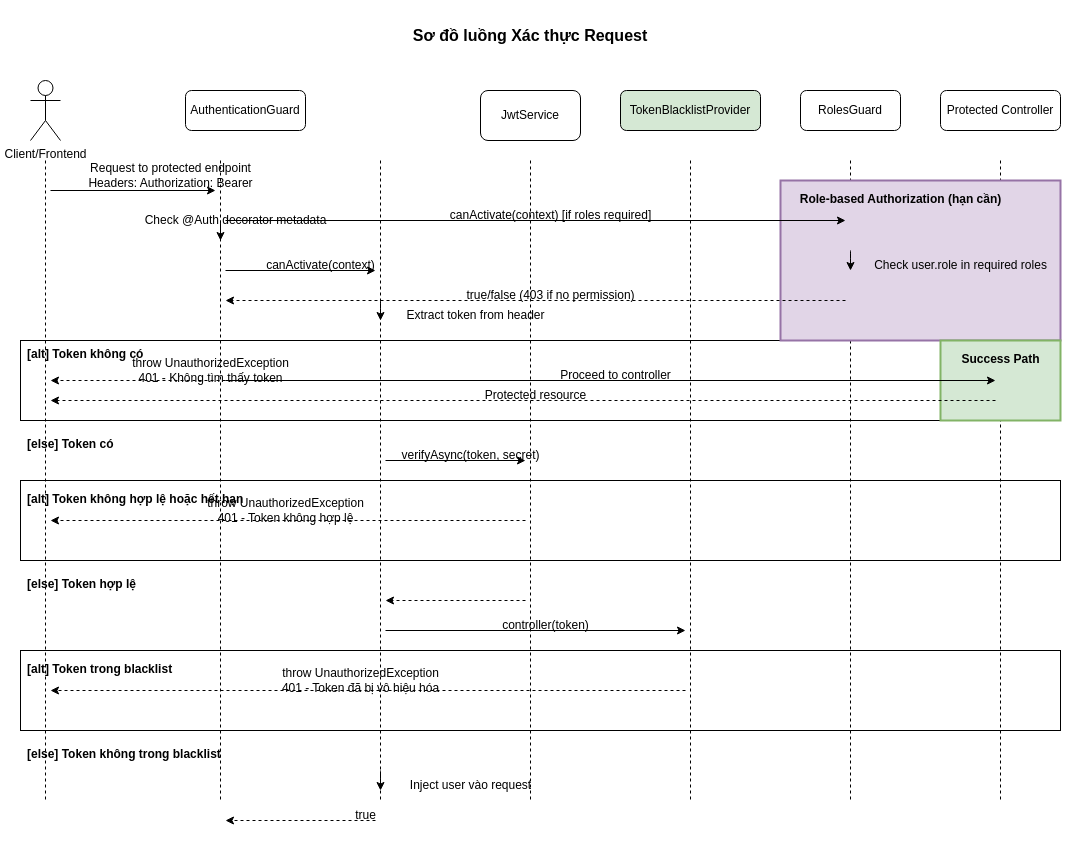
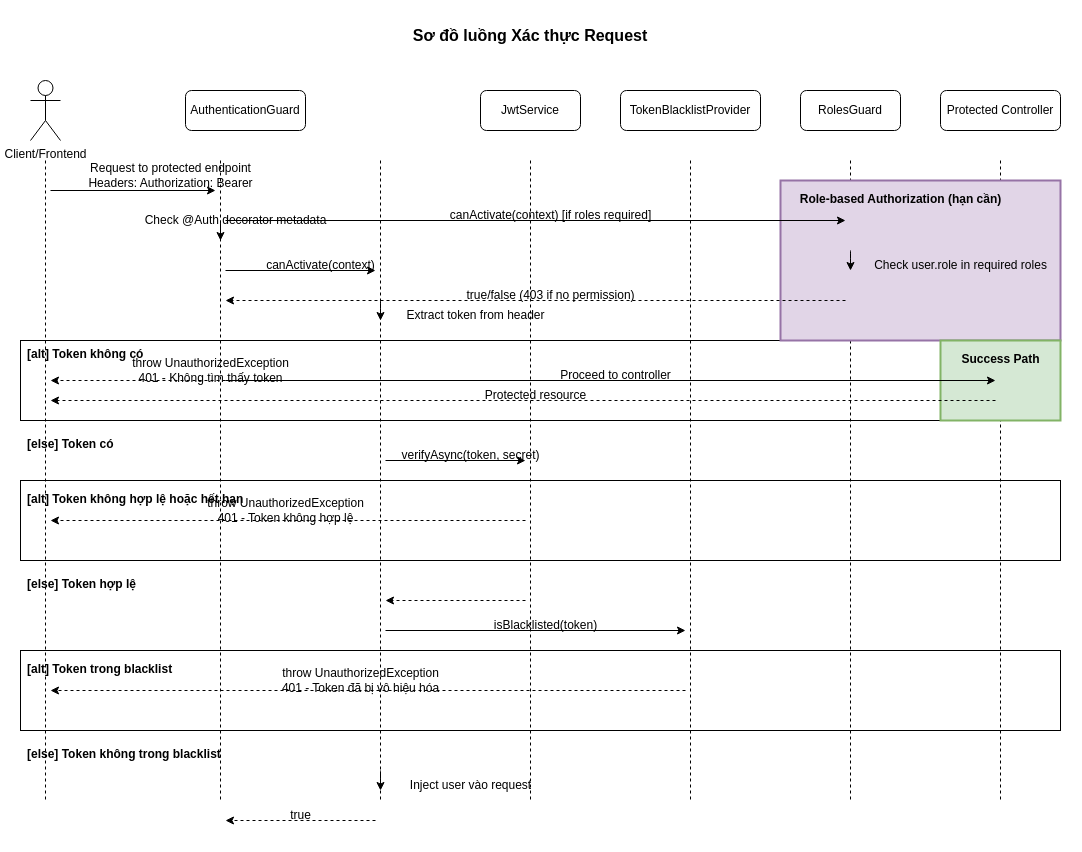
(691, 111) -> (691, 111)
(531, 116) -> (531, 111)
(546, 626) -> (546, 626)
(366, 816) -> (301, 816)
